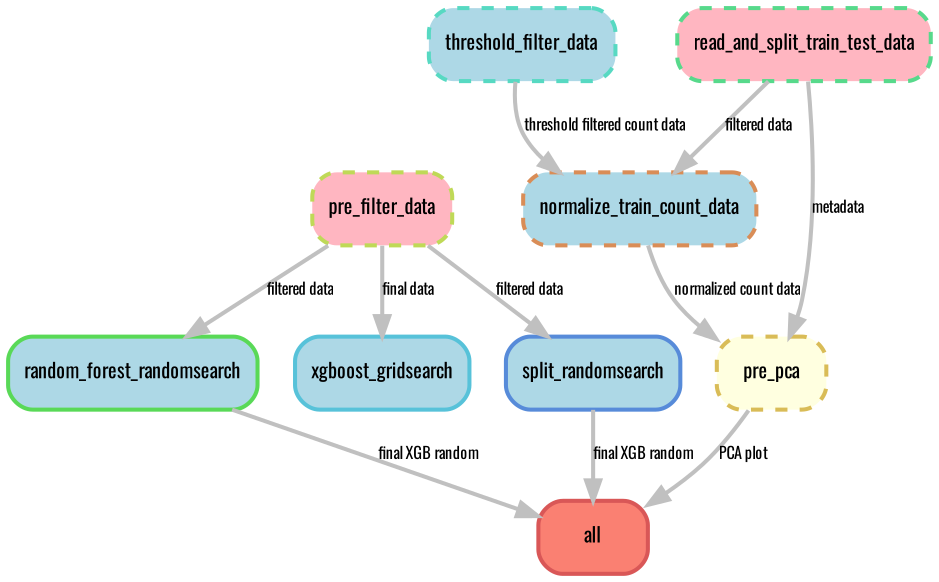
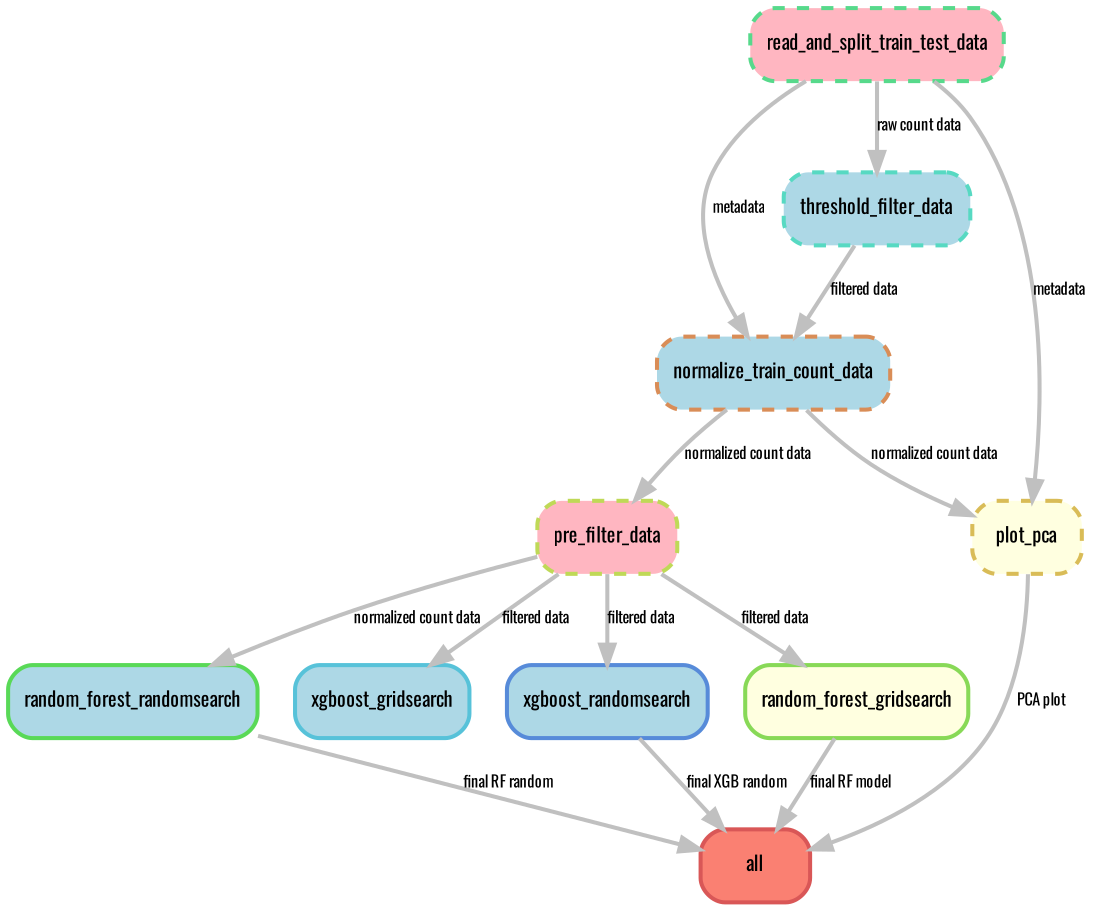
none -> (877, 117)
(605, 127) -> (865, 291)
(759, 127) -> (739, 209)
(301, 291) -> (418, 619)
(409, 291) -> (536, 619)
(593, 373) -> (607, 702)
(772, 373) -> (1027, 537)
none -> (686, 445)
(429, 455) -> (509, 784)
none -> (857, 702)
